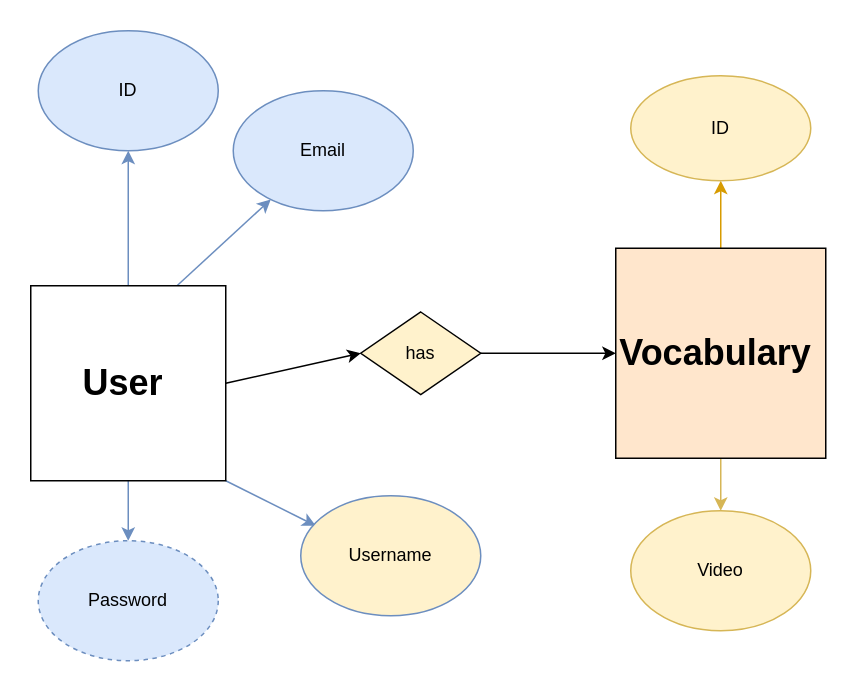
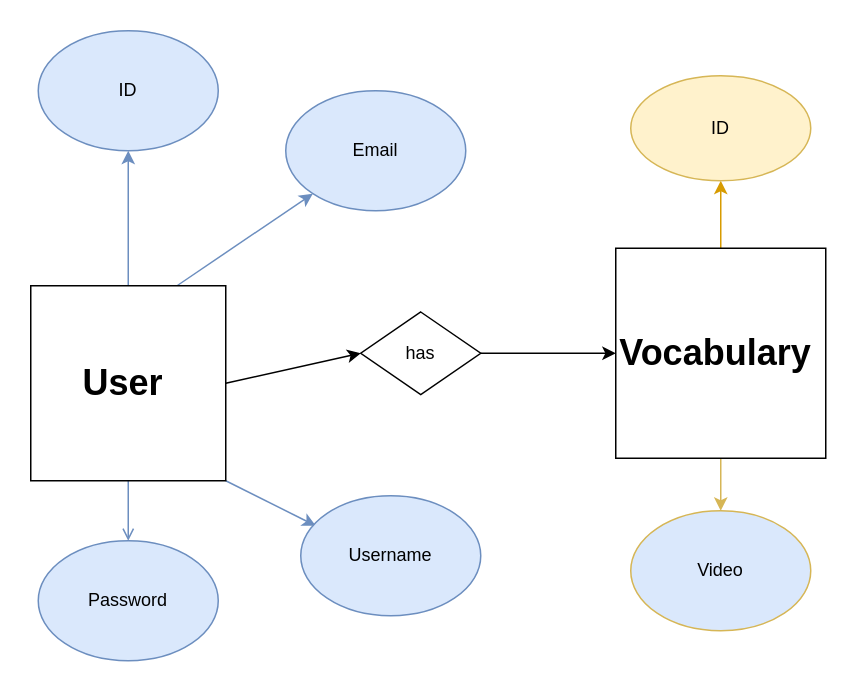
(323, 151) -> (376, 151)
(421, 353) -> (421, 353)
(721, 353) -> (721, 353)
(128, 529) -> (128, 531)
(391, 556) -> (391, 556)
(721, 571) -> (721, 571)
(128, 601) -> (128, 601)
